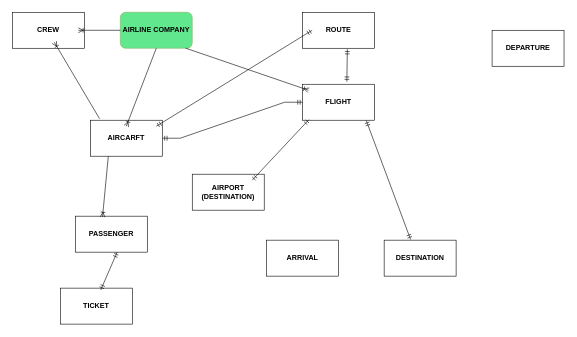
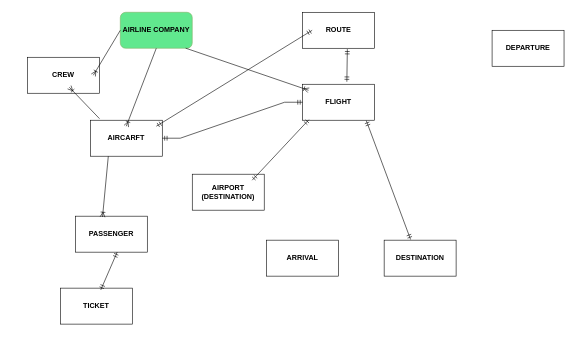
(48, 30) -> (63, 75)
